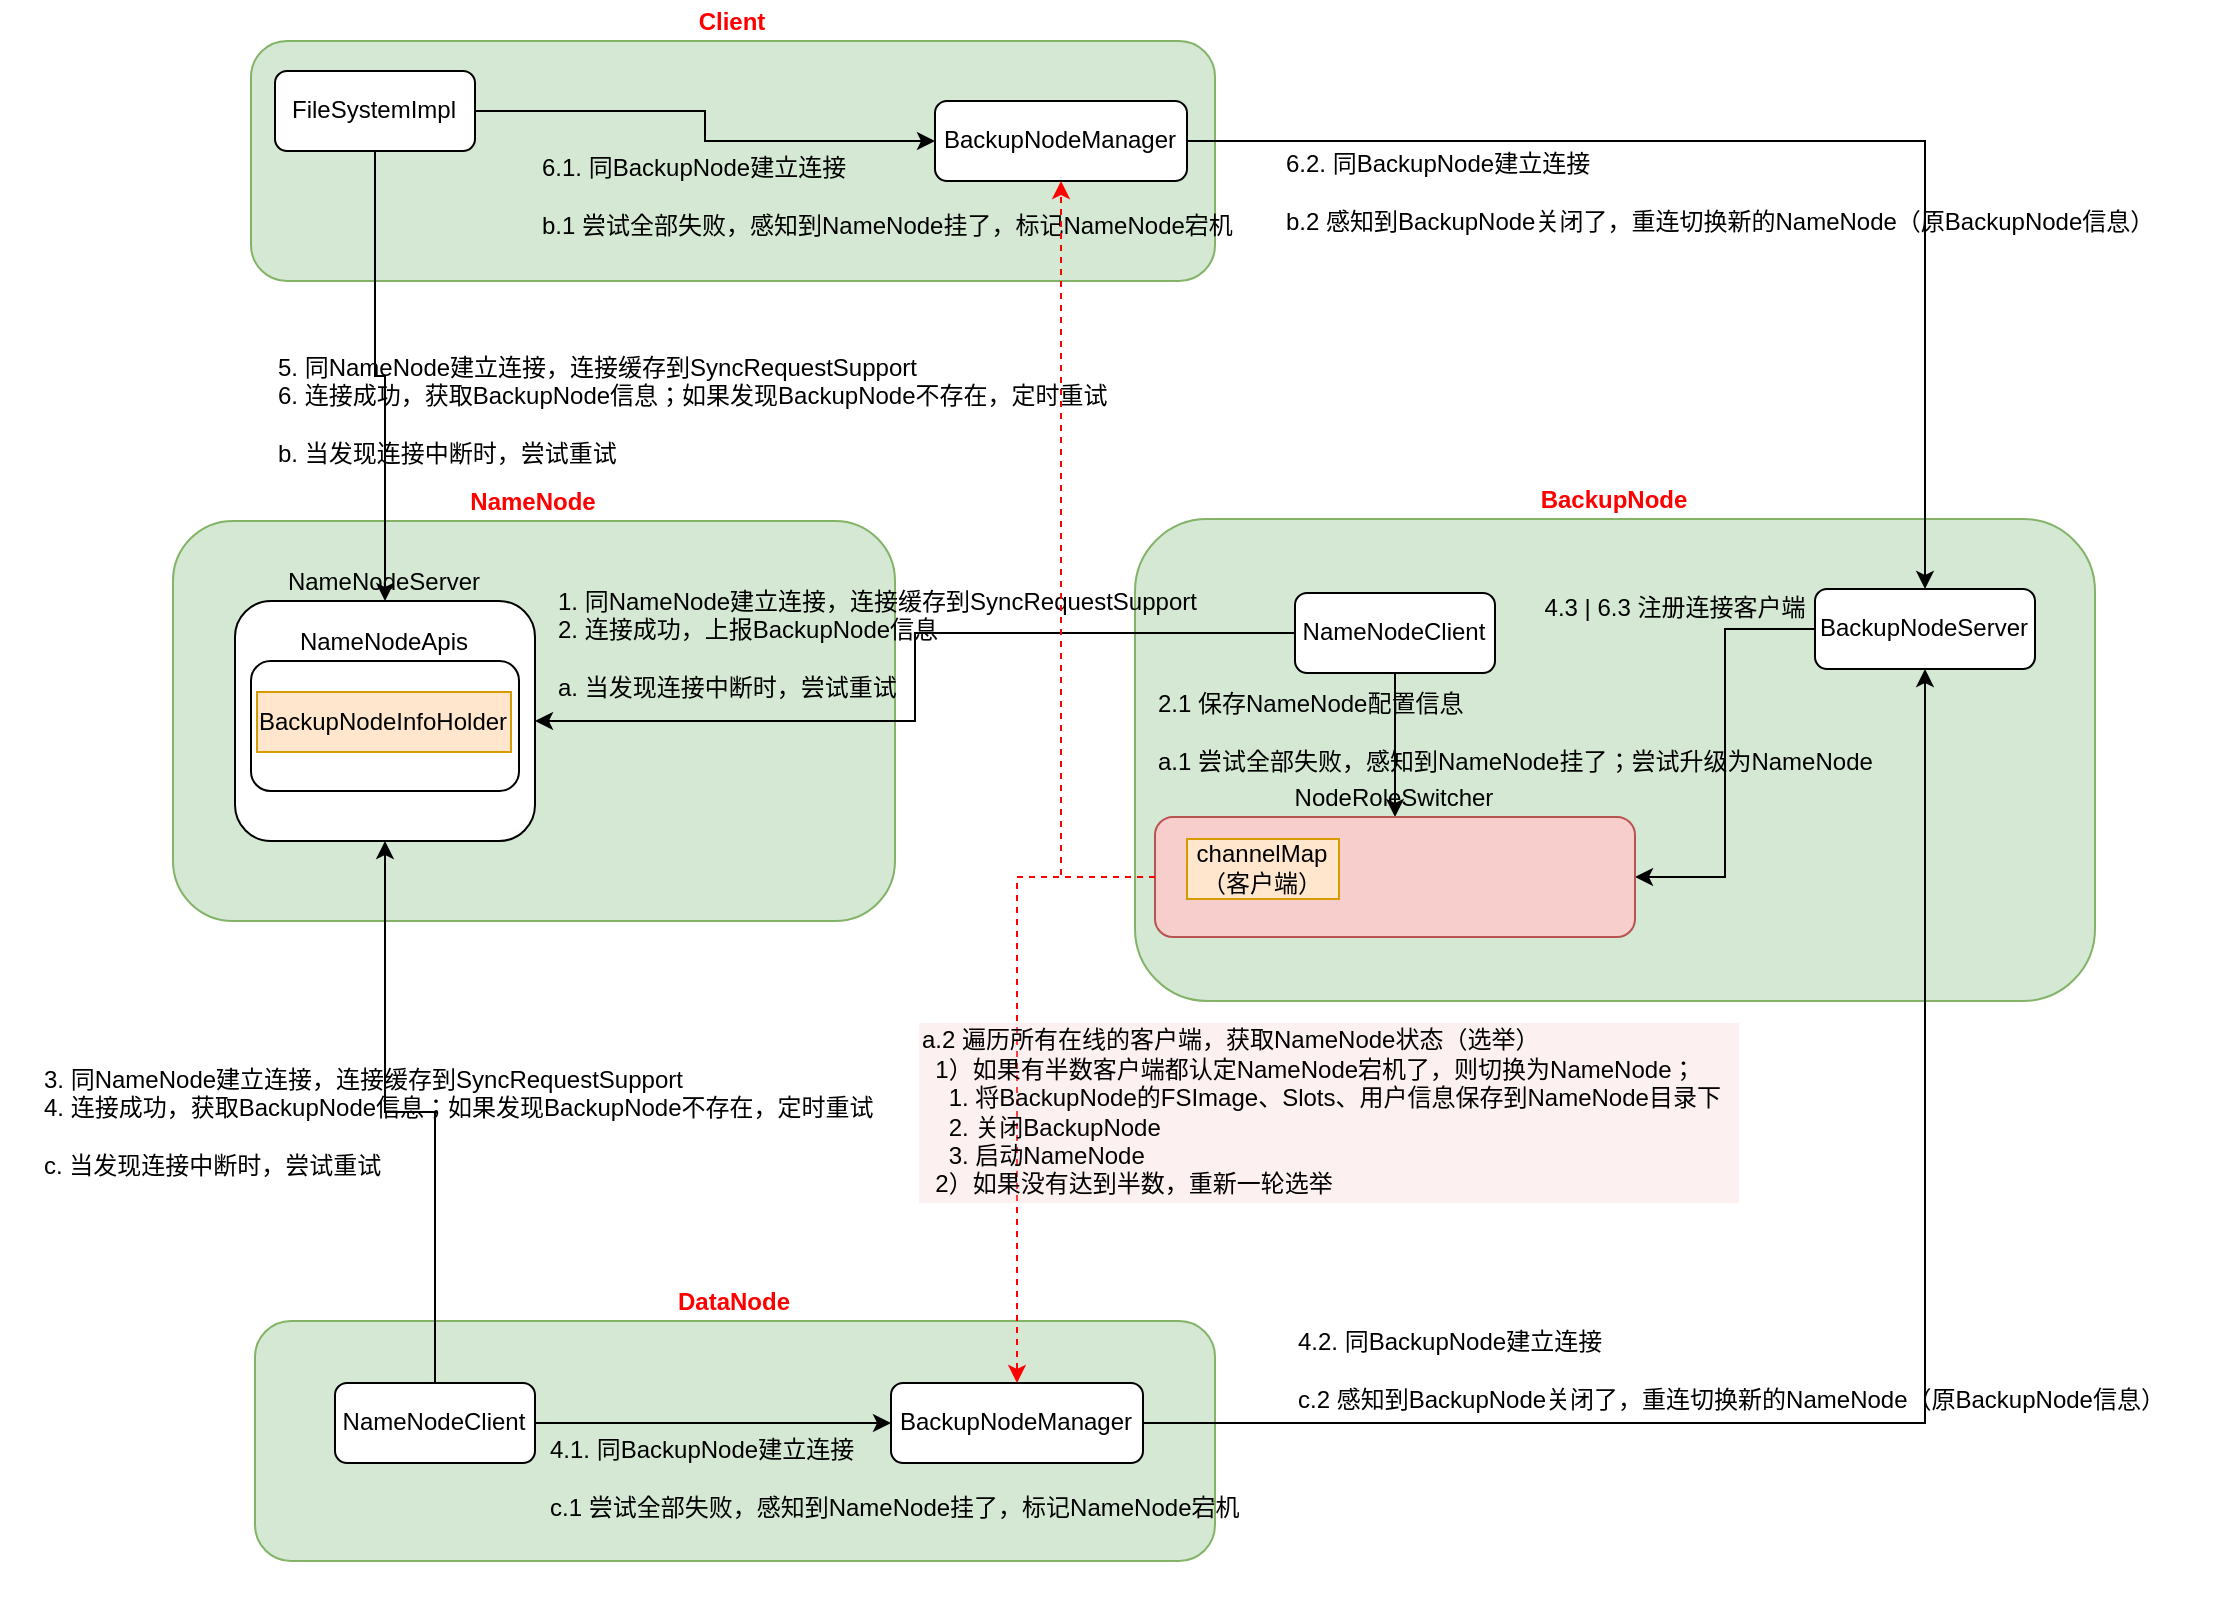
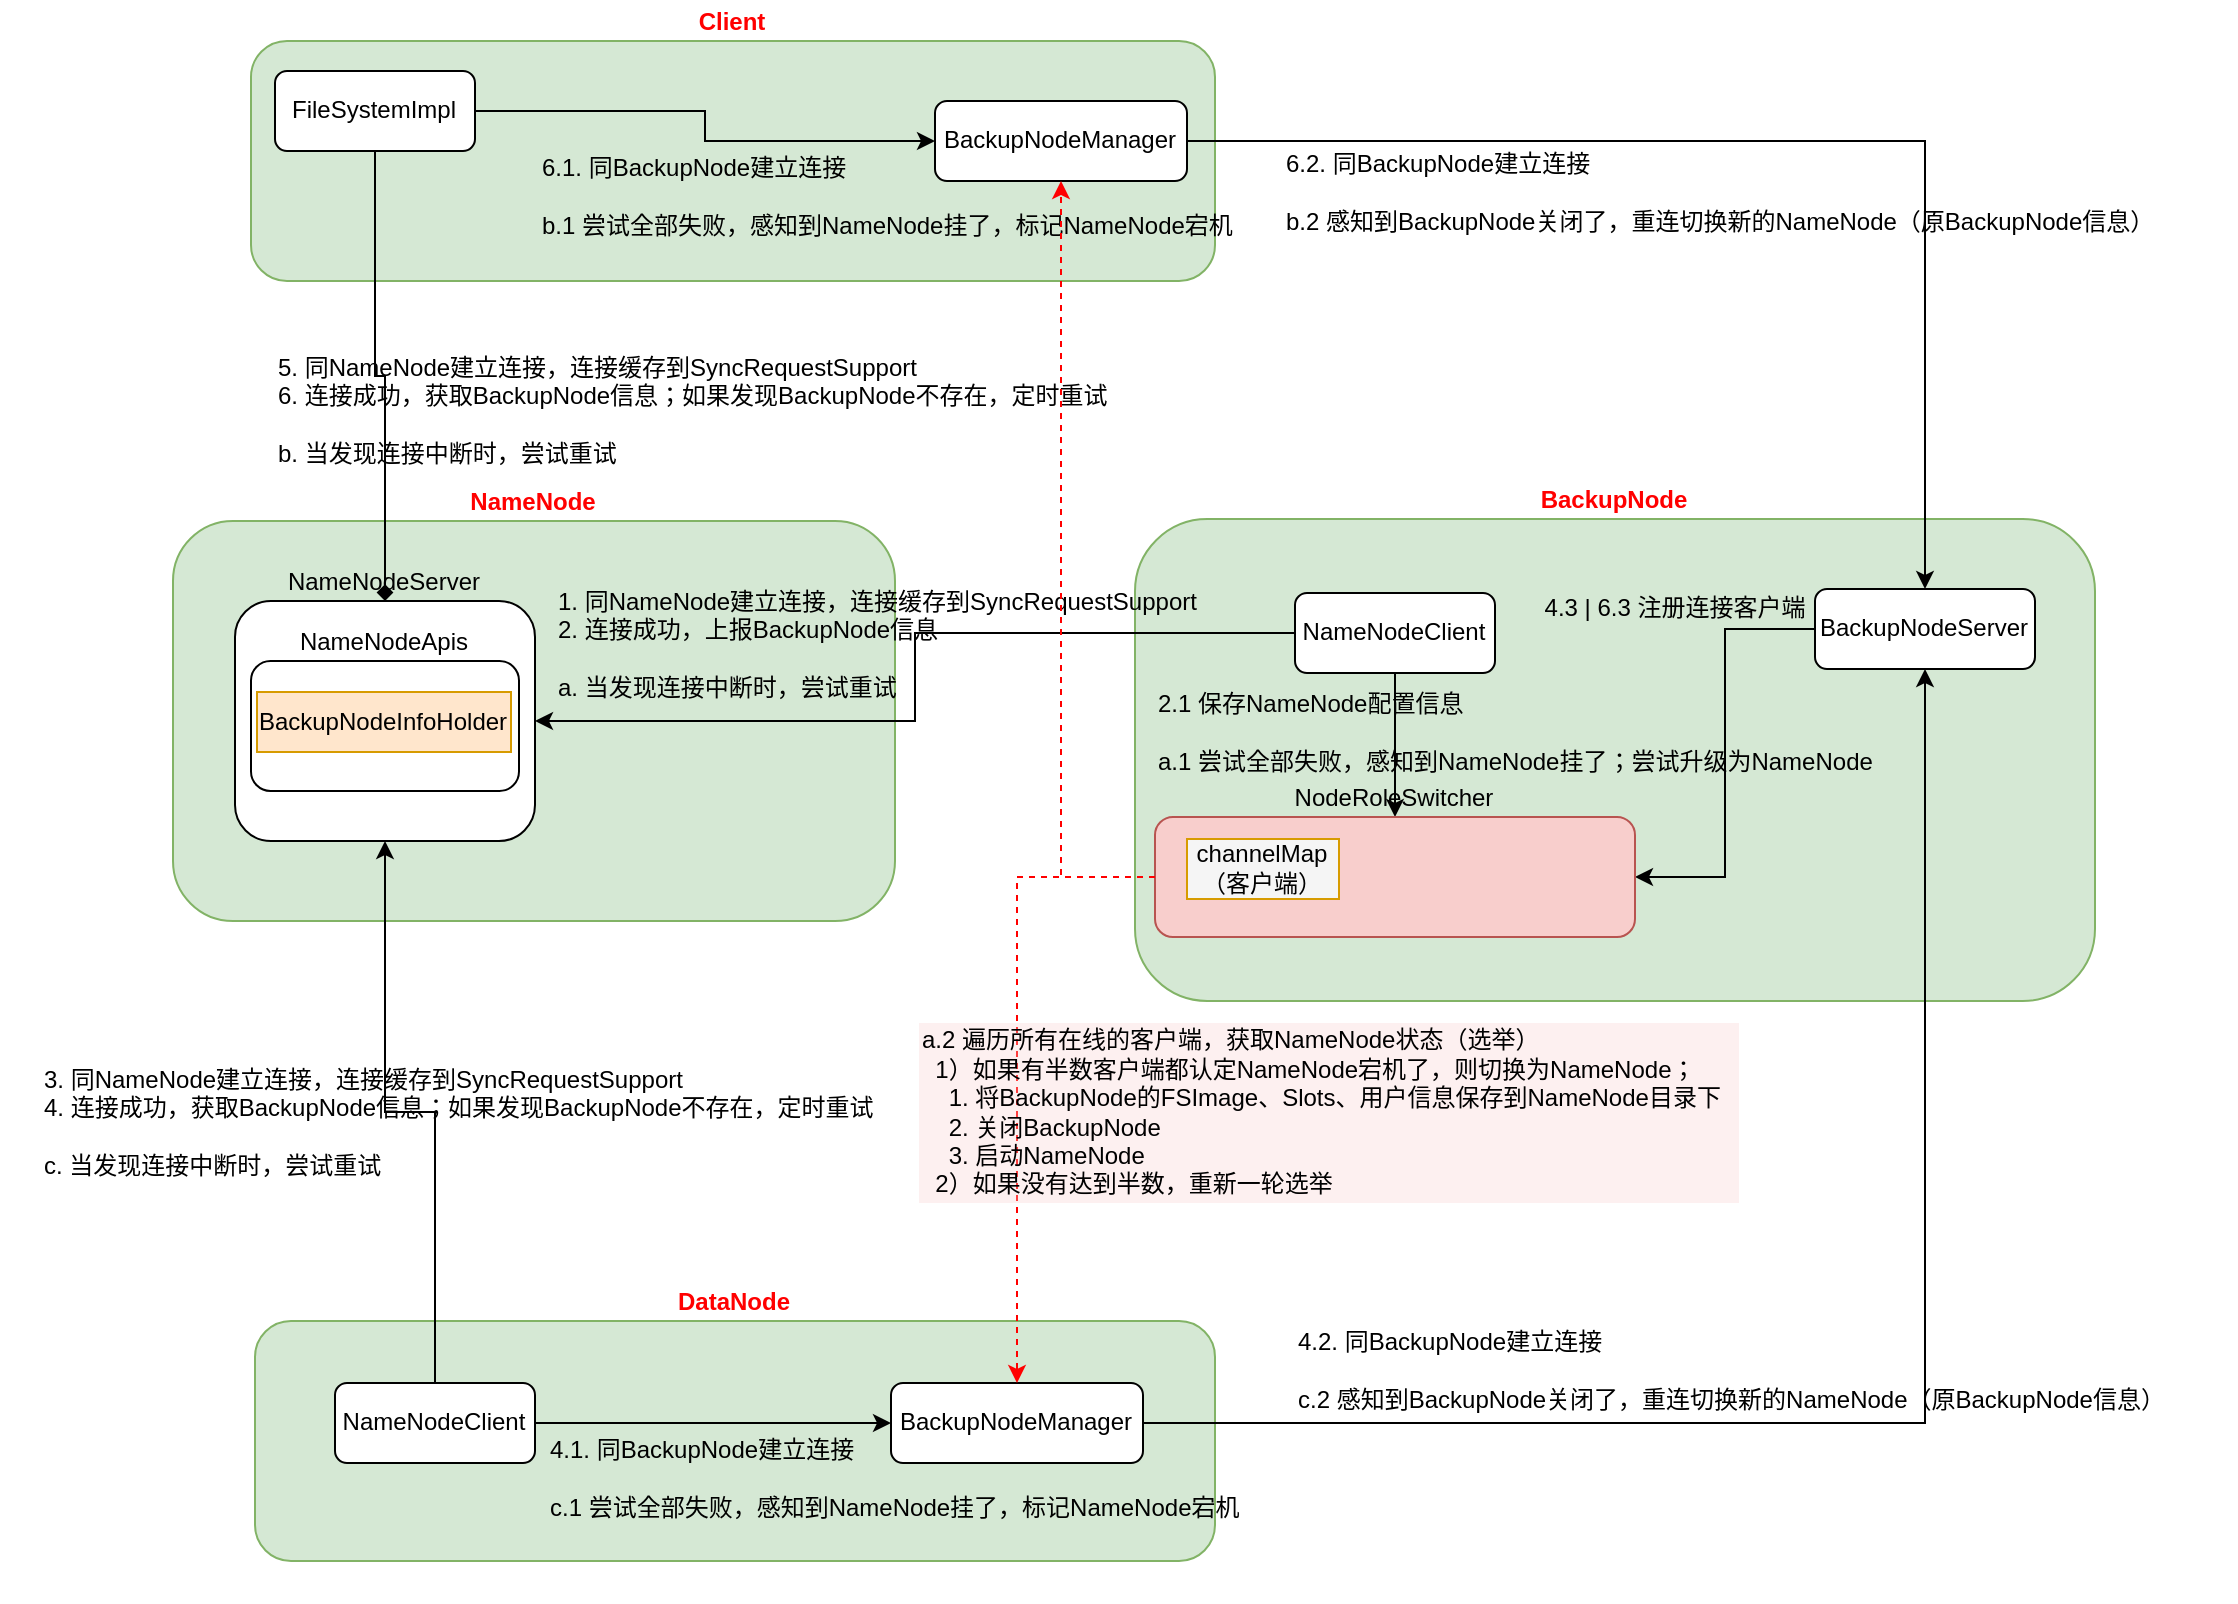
(385, 586) -> (385, 585)
(1263, 869) -> (1263, 869)
